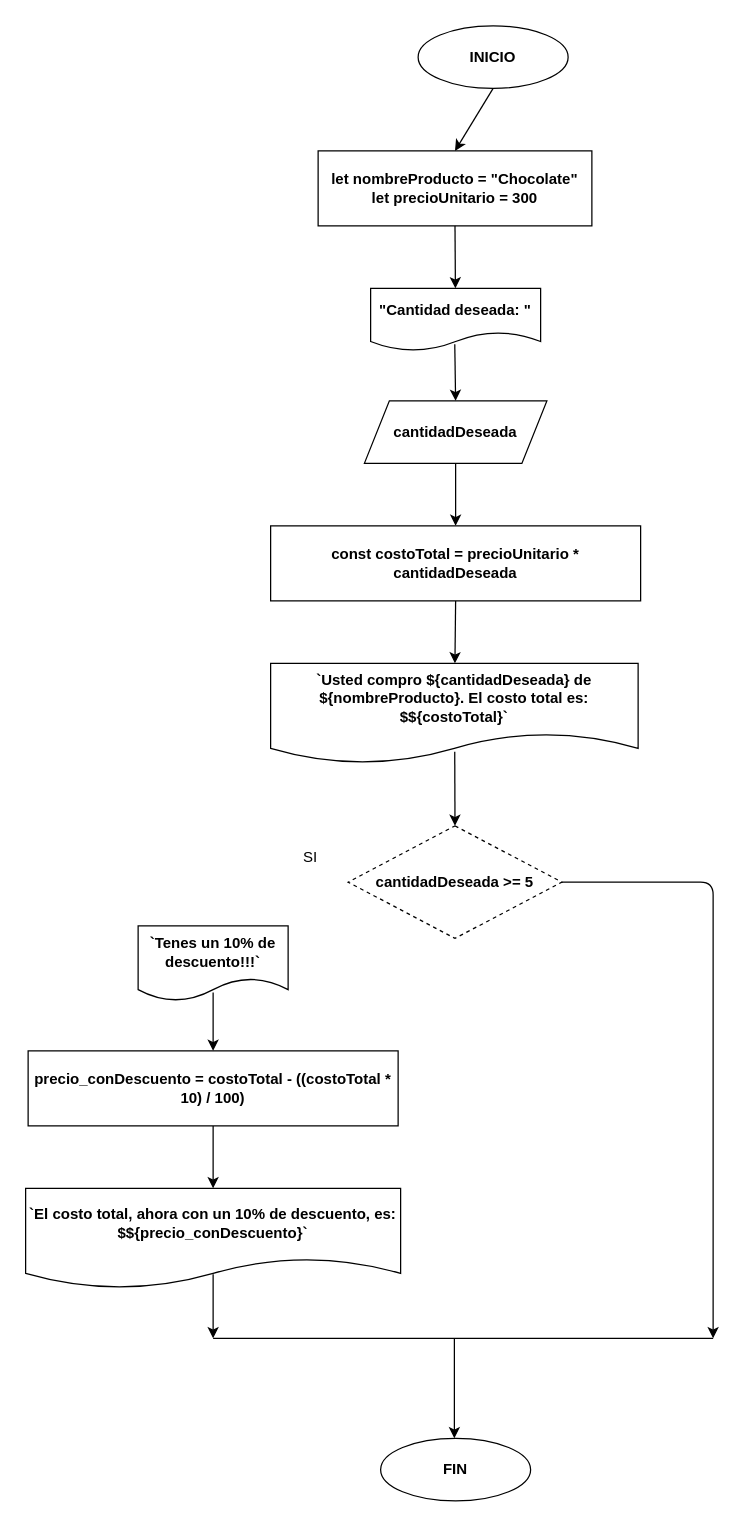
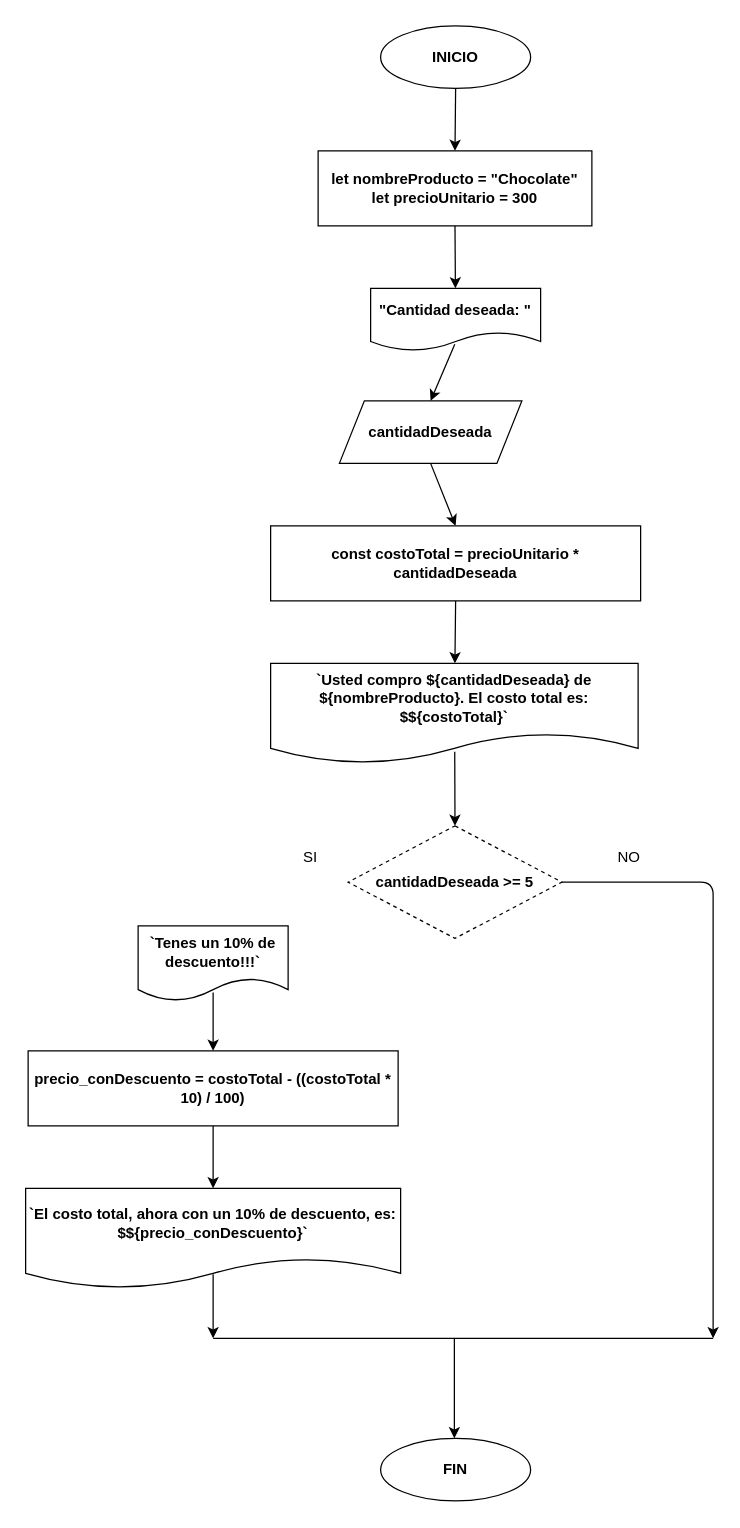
(493, 57) -> (456, 57)
(456, 432) -> (431, 432)
none -> (629, 857)
